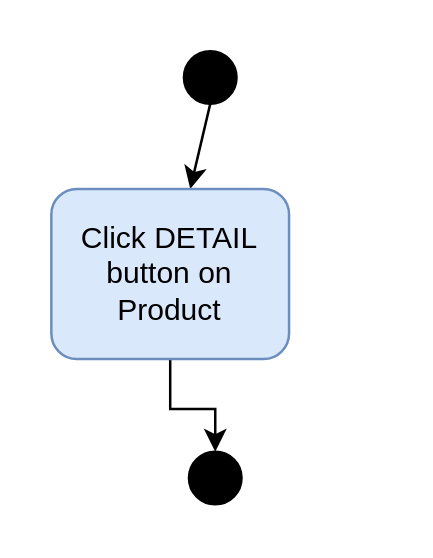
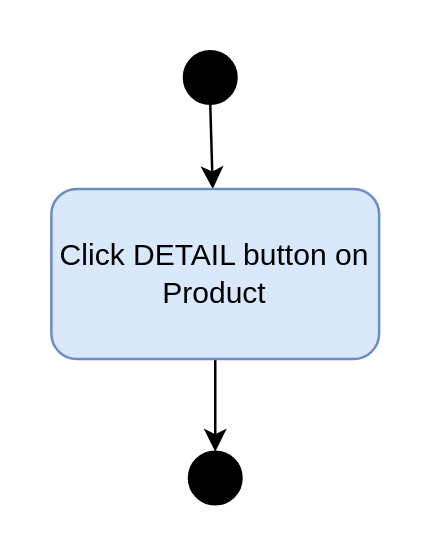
(170, 274) -> (215, 274)
